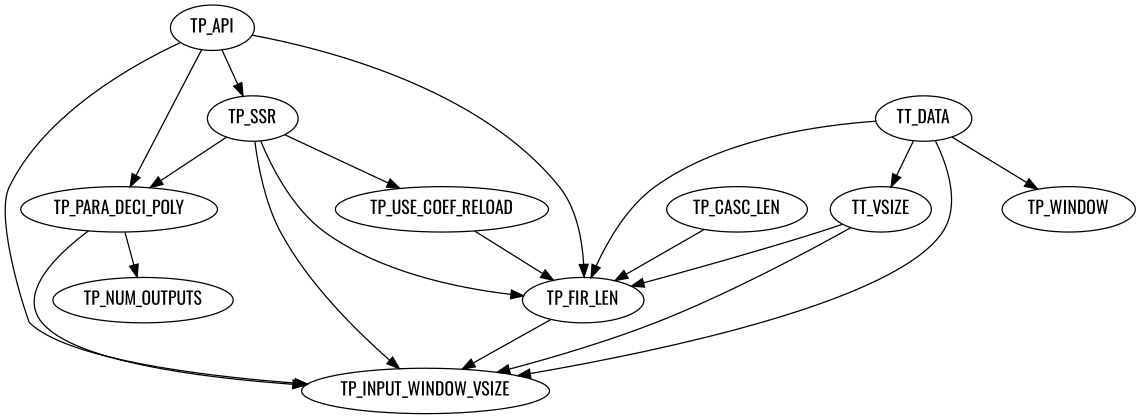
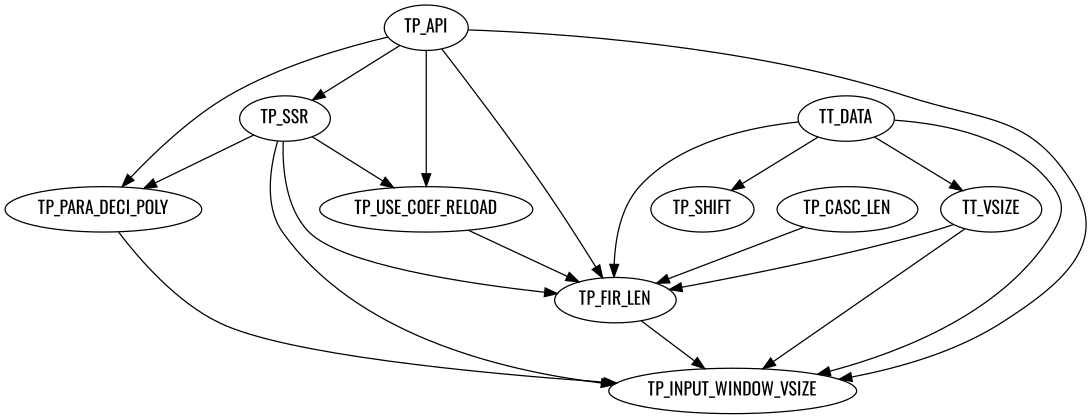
none -> (426, 112)
(1069, 209) -> (702, 209)
(143, 300) -> none
